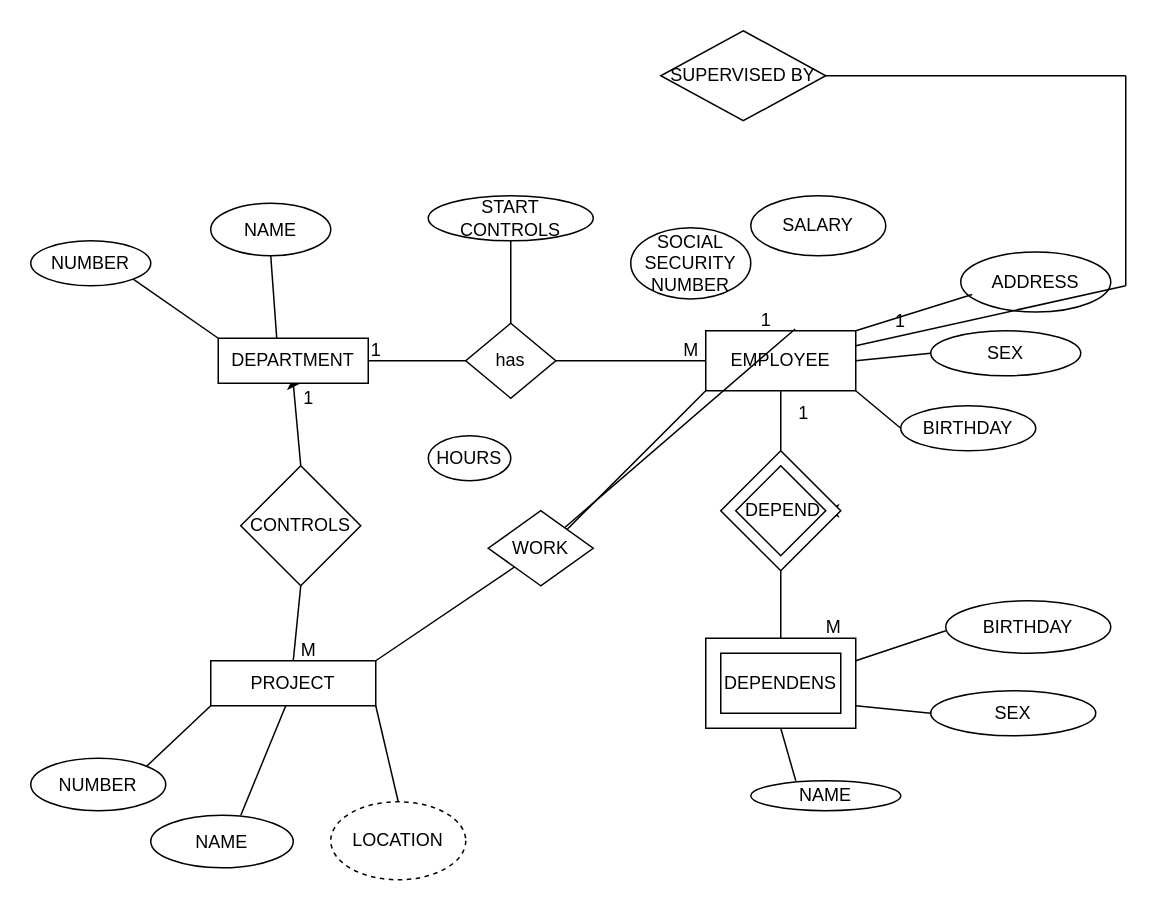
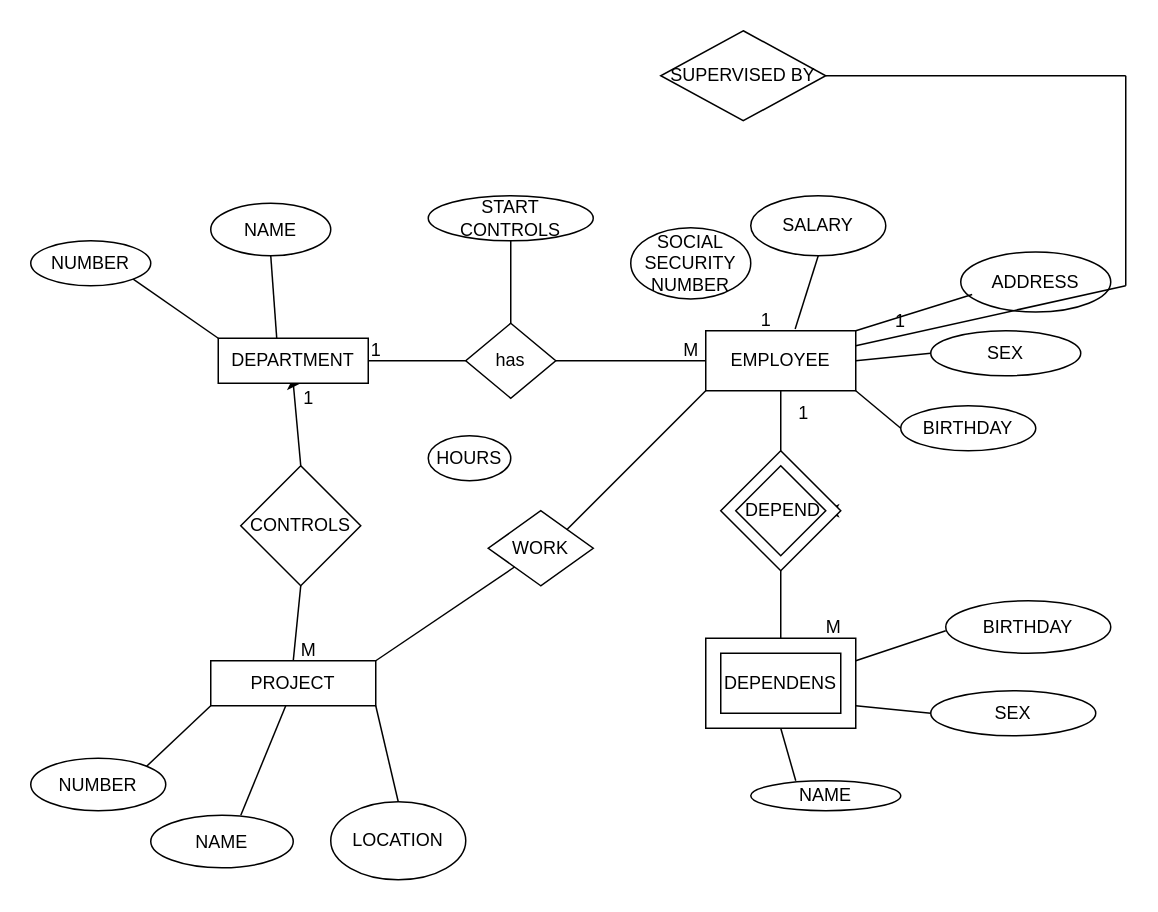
(702, 409) -> (807, 292)
(398, 841) -> (398, 841)
